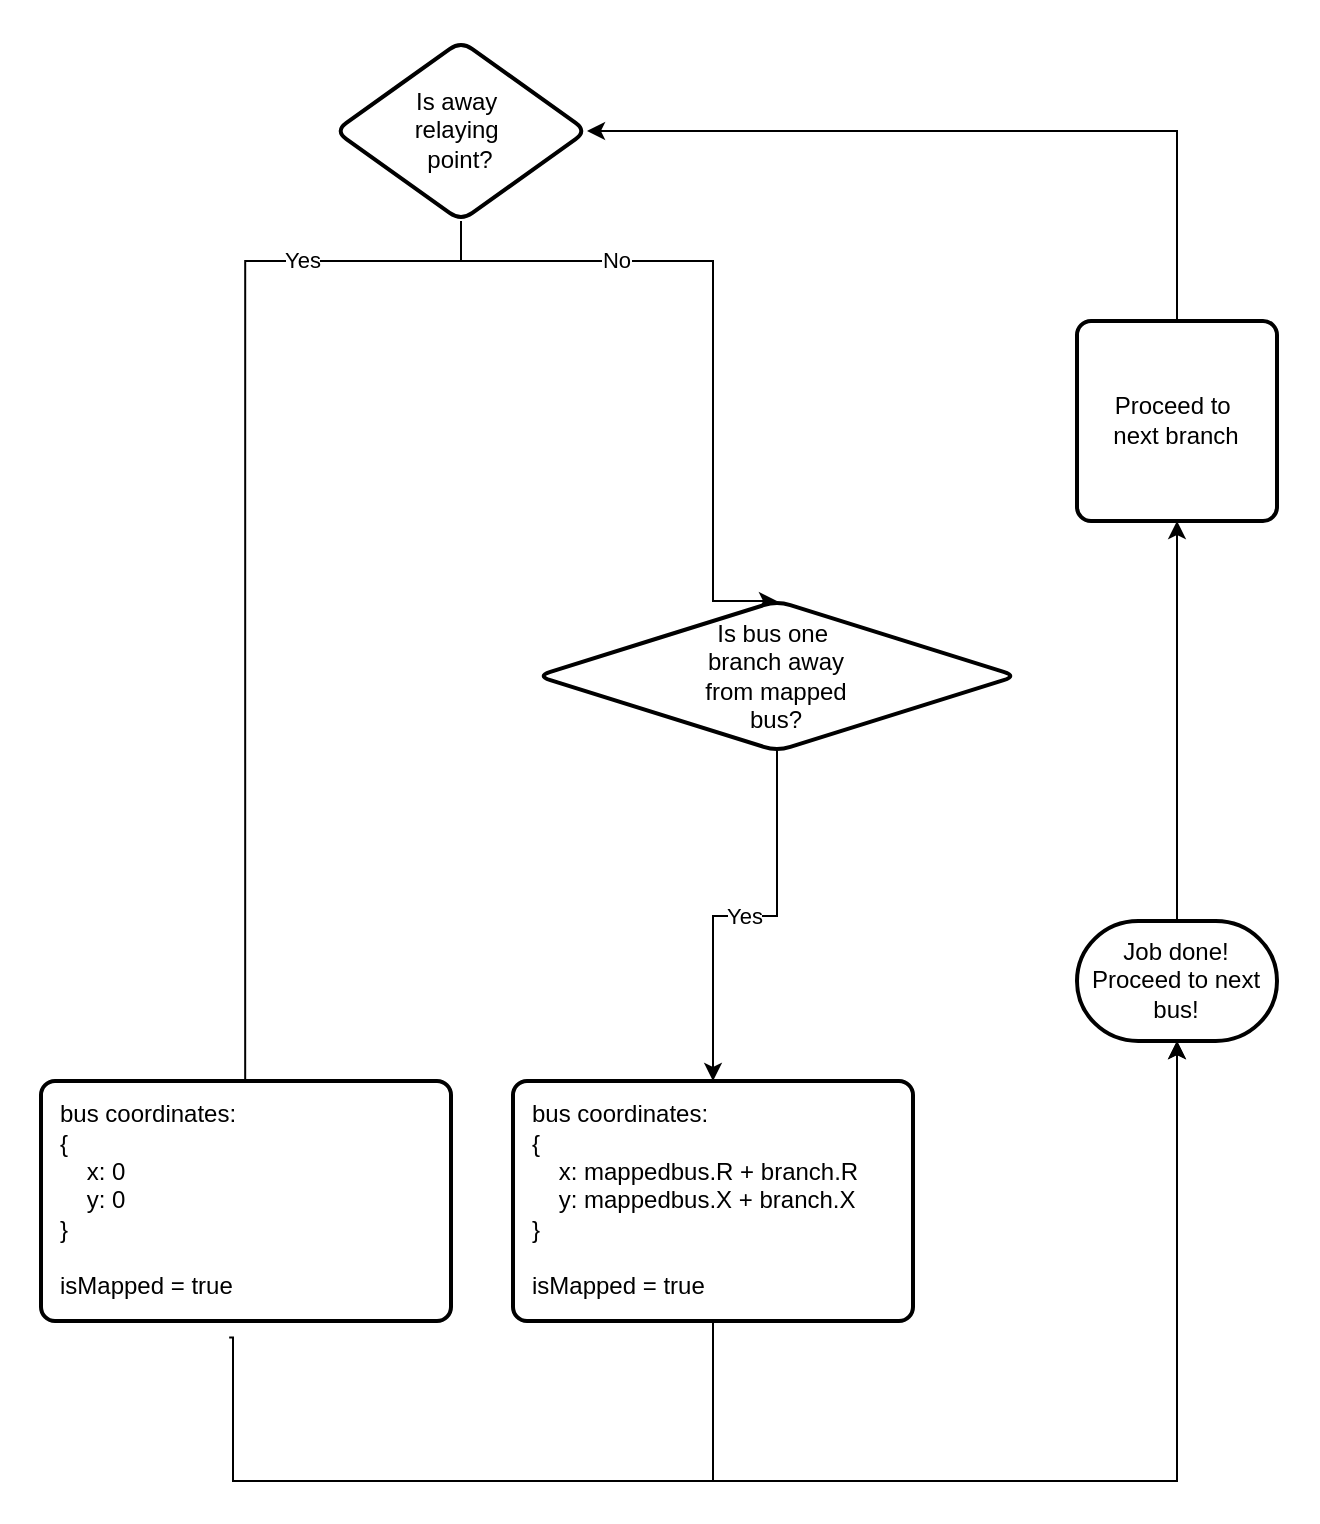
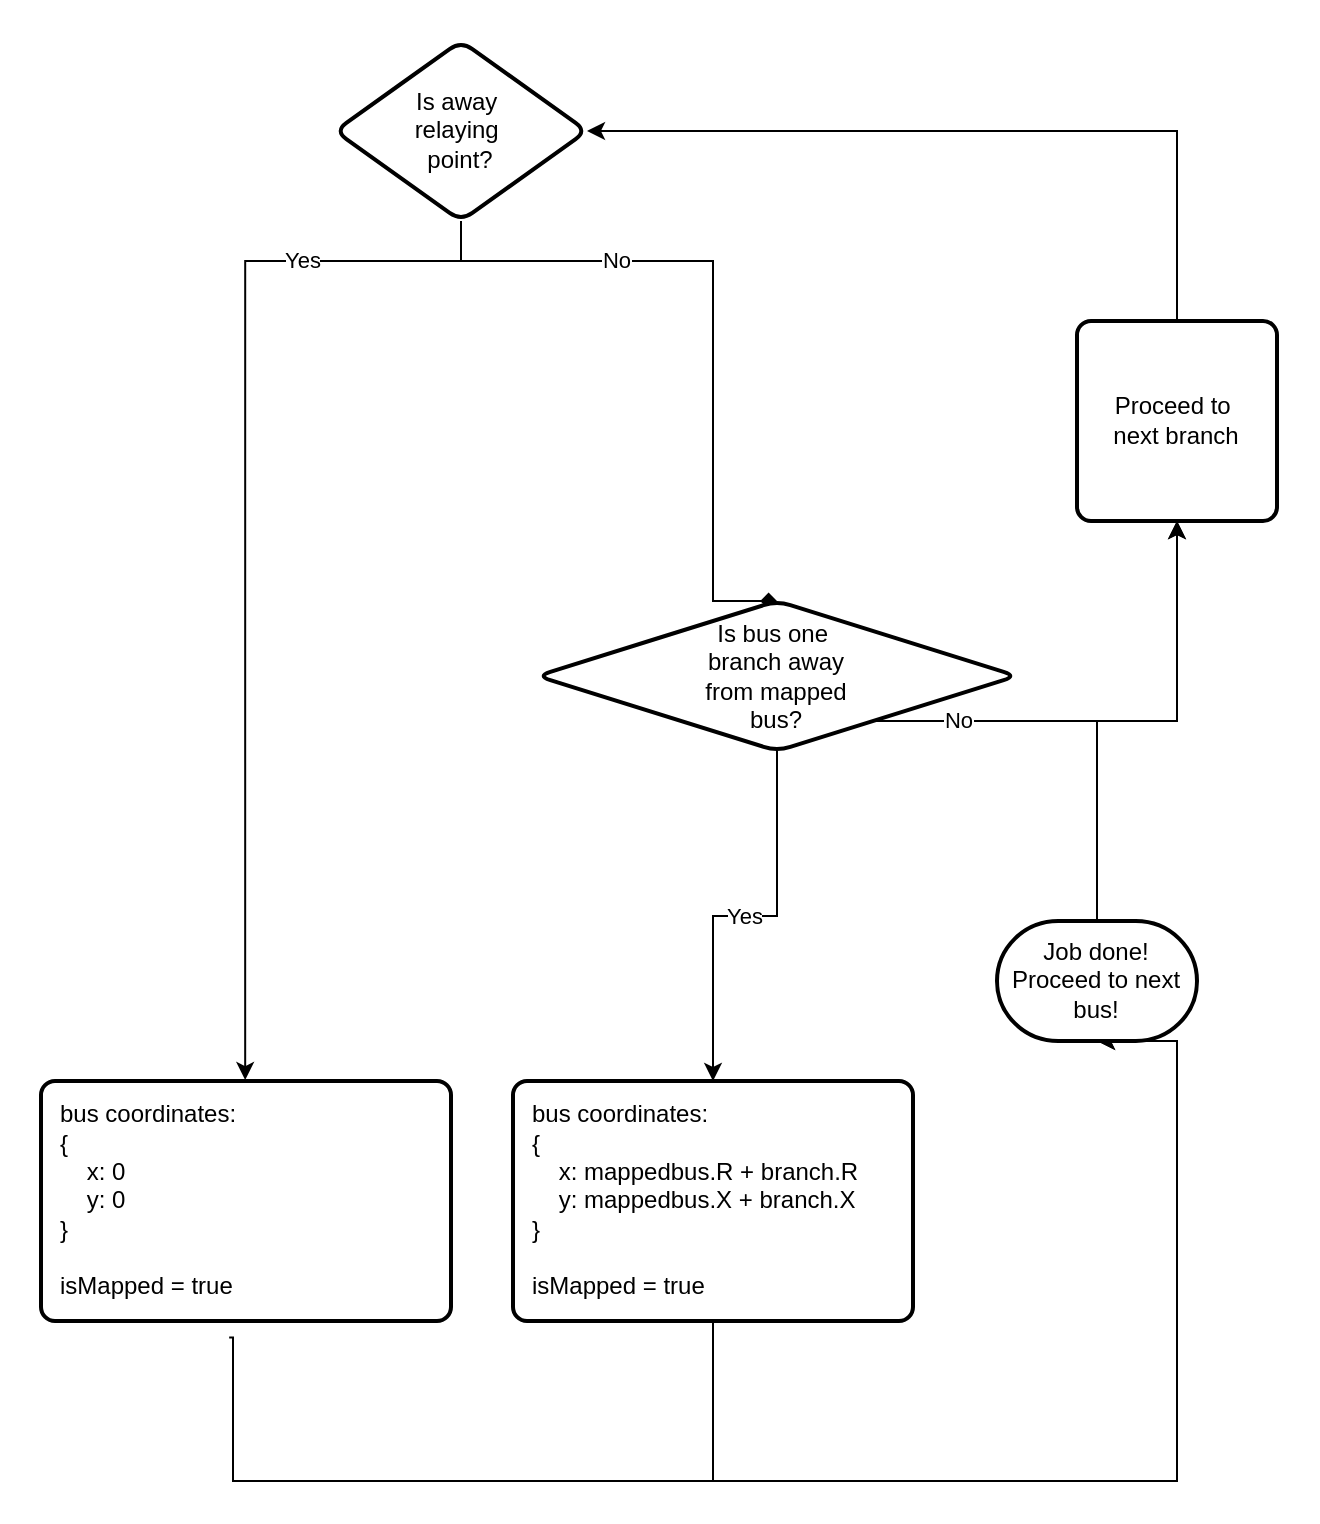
(761, 601) -> (760, 601)
none -> (984, 721)
(1177, 981) -> (1097, 981)
(245, 1070) -> (245, 1065)
